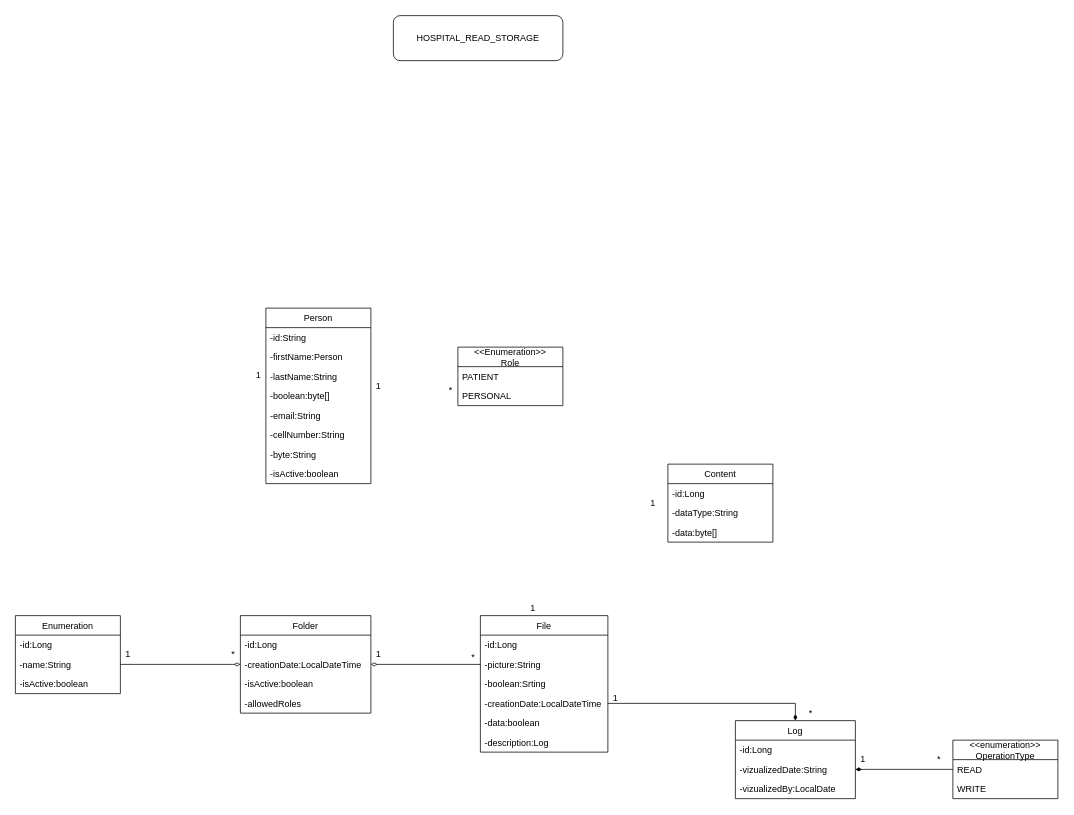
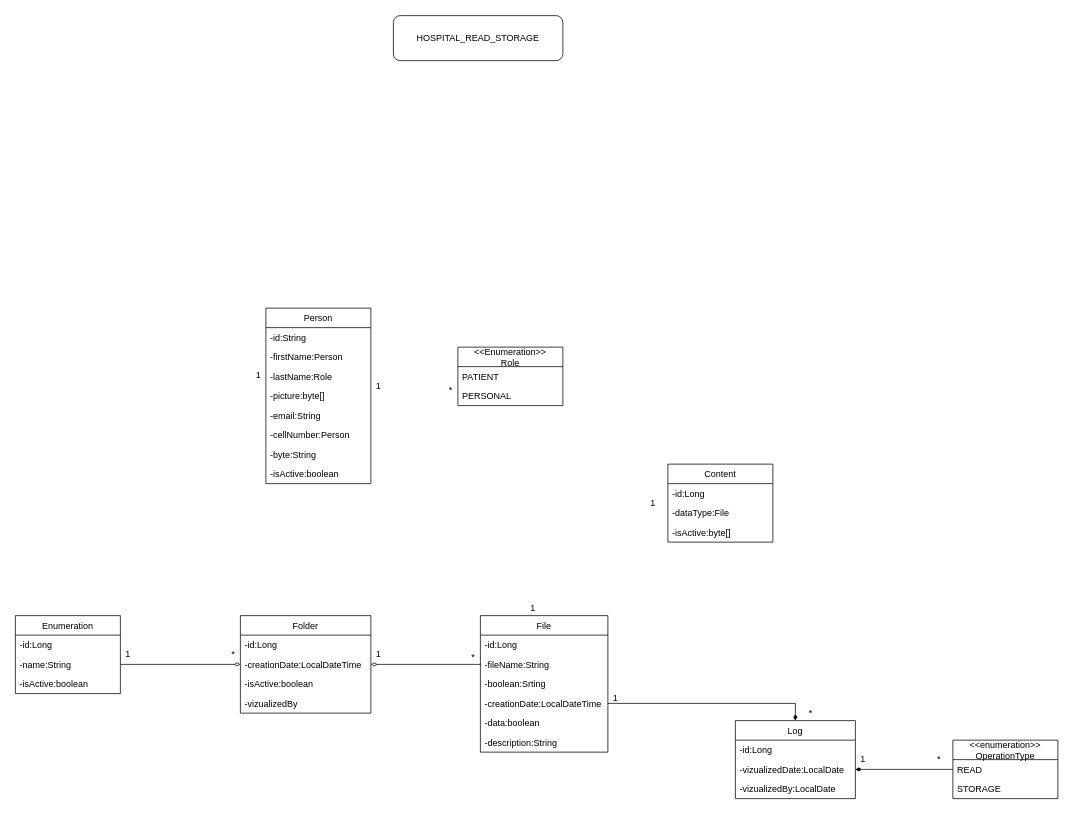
(307, 377) -> (302, 377)
(305, 396) -> (305, 396)
(311, 435) -> (312, 435)
(710, 513) -> (704, 513)
(701, 533) -> (709, 533)
(519, 665) -> (520, 665)
(274, 704) -> (274, 704)
(521, 743) -> (528, 743)
(789, 770) -> (797, 770)
(970, 789) -> (975, 789)
